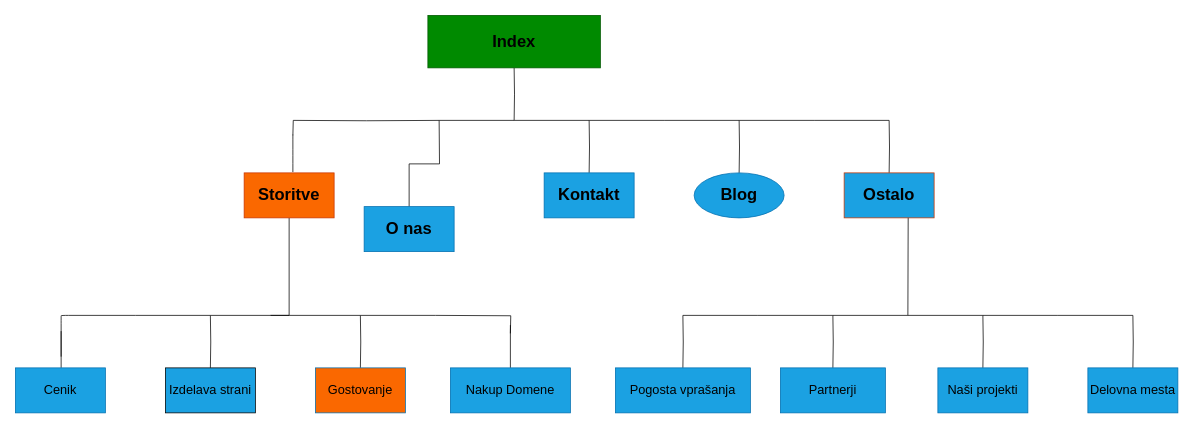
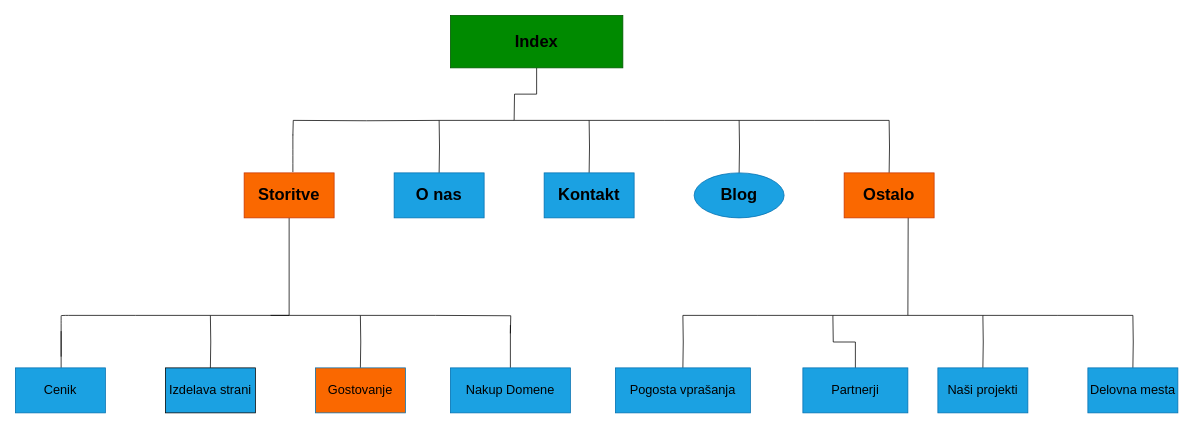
(514, 42) -> (537, 42)
(889, 195) -> (889, 195)
(409, 229) -> (439, 195)
(833, 390) -> (855, 390)
